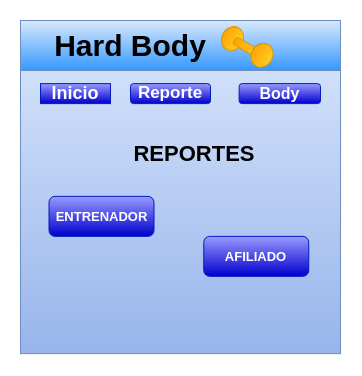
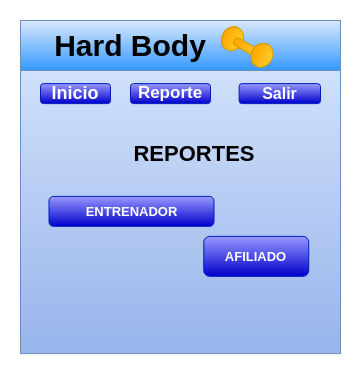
(76, 94) -> (76, 94)
(280, 94) -> (280, 94)
(102, 216) -> (132, 211)
